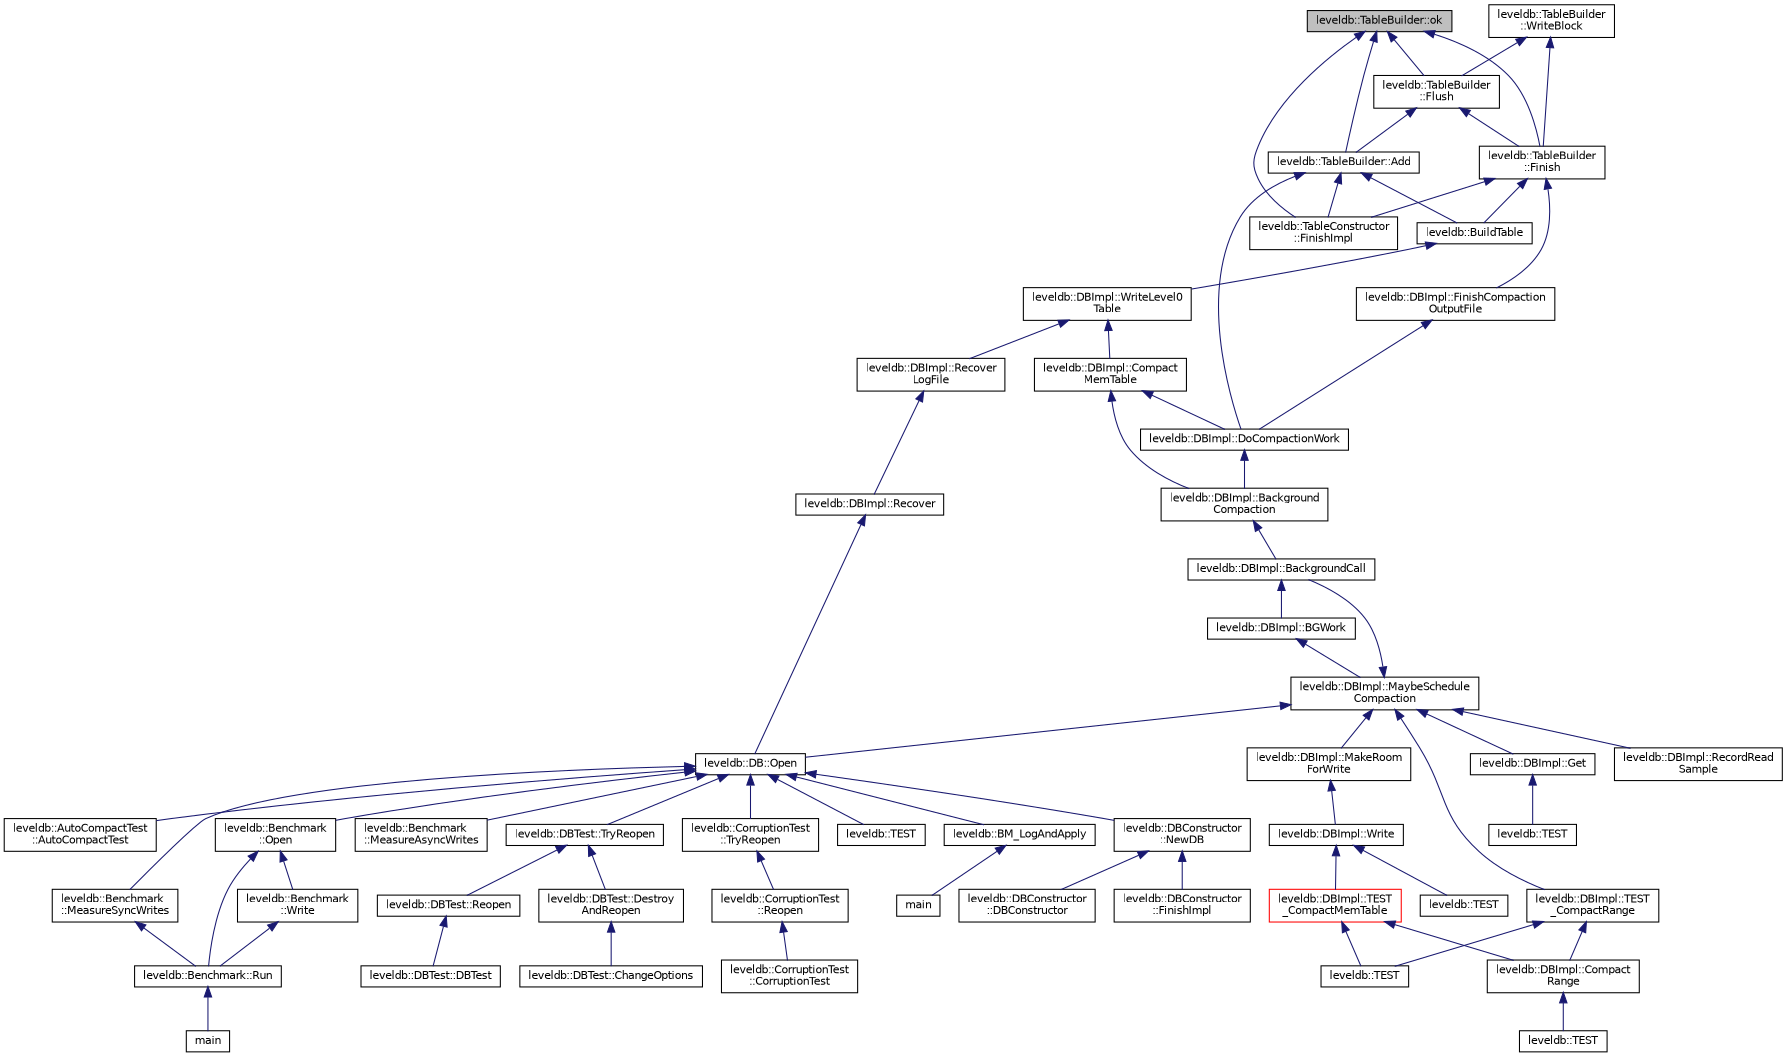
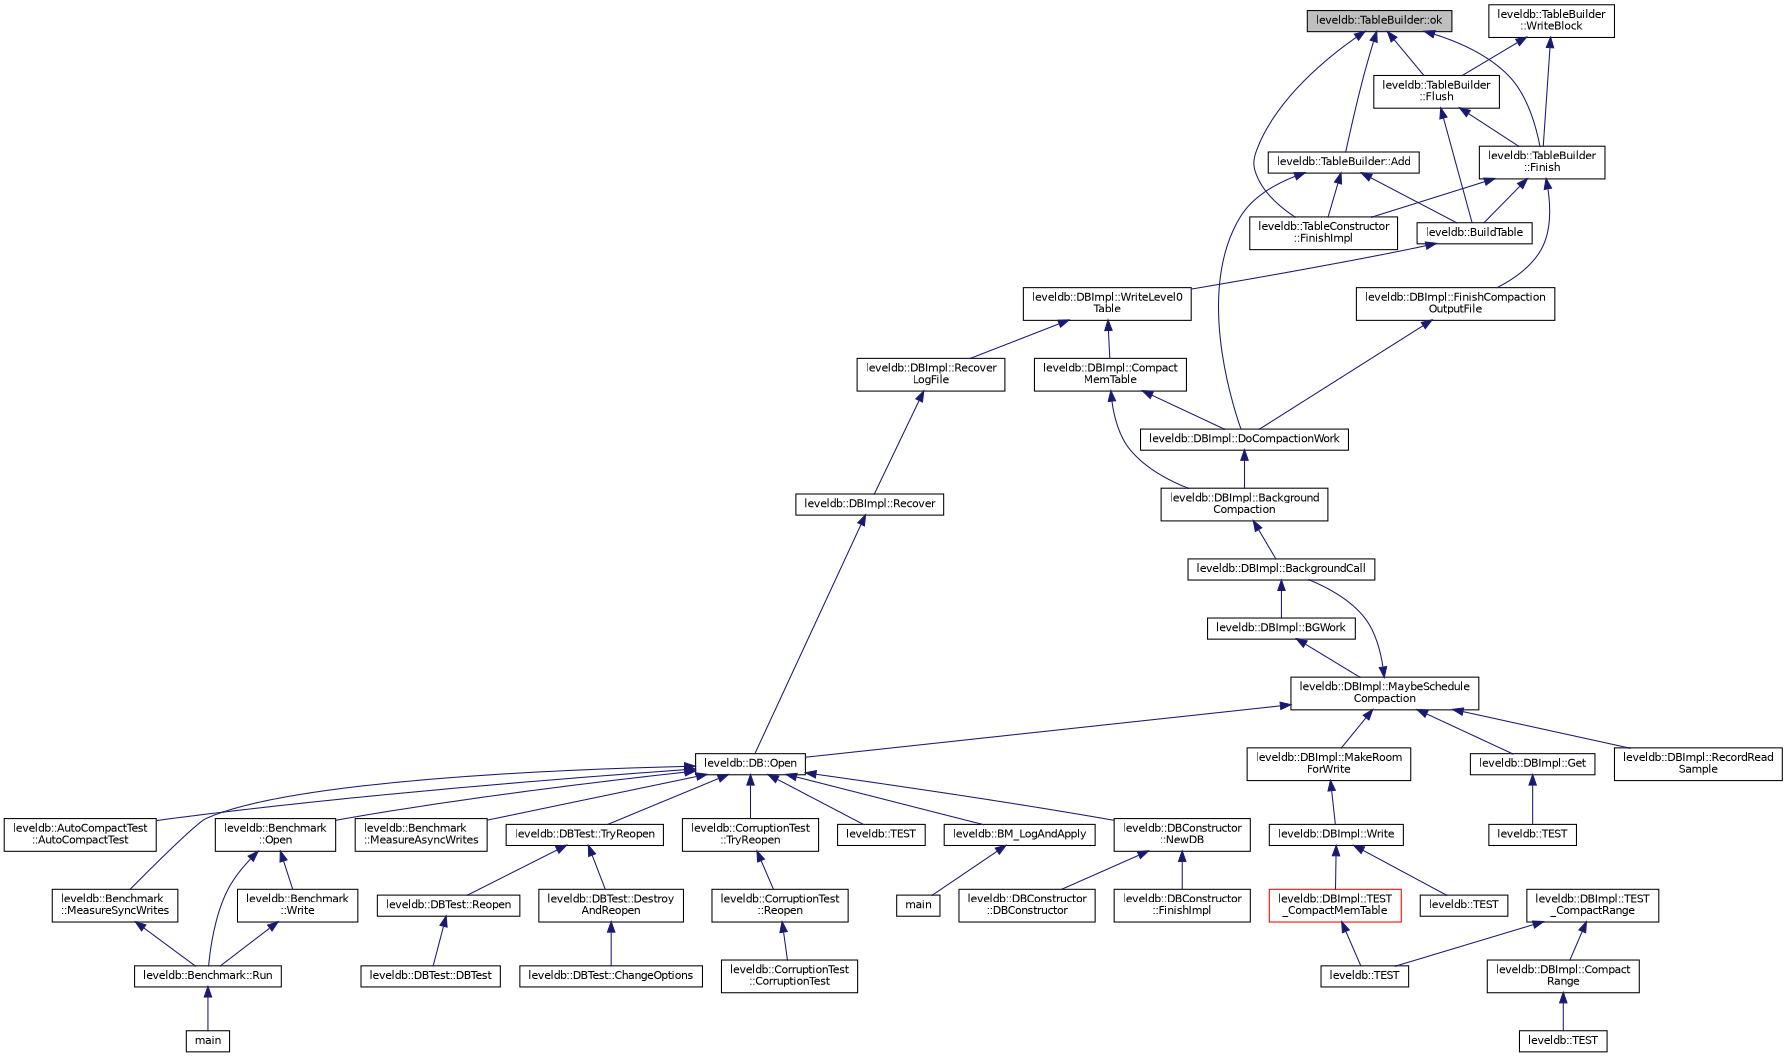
(1382, 133) -> (1458, 171)
(1454, 821) -> none
(1451, 942) -> none
